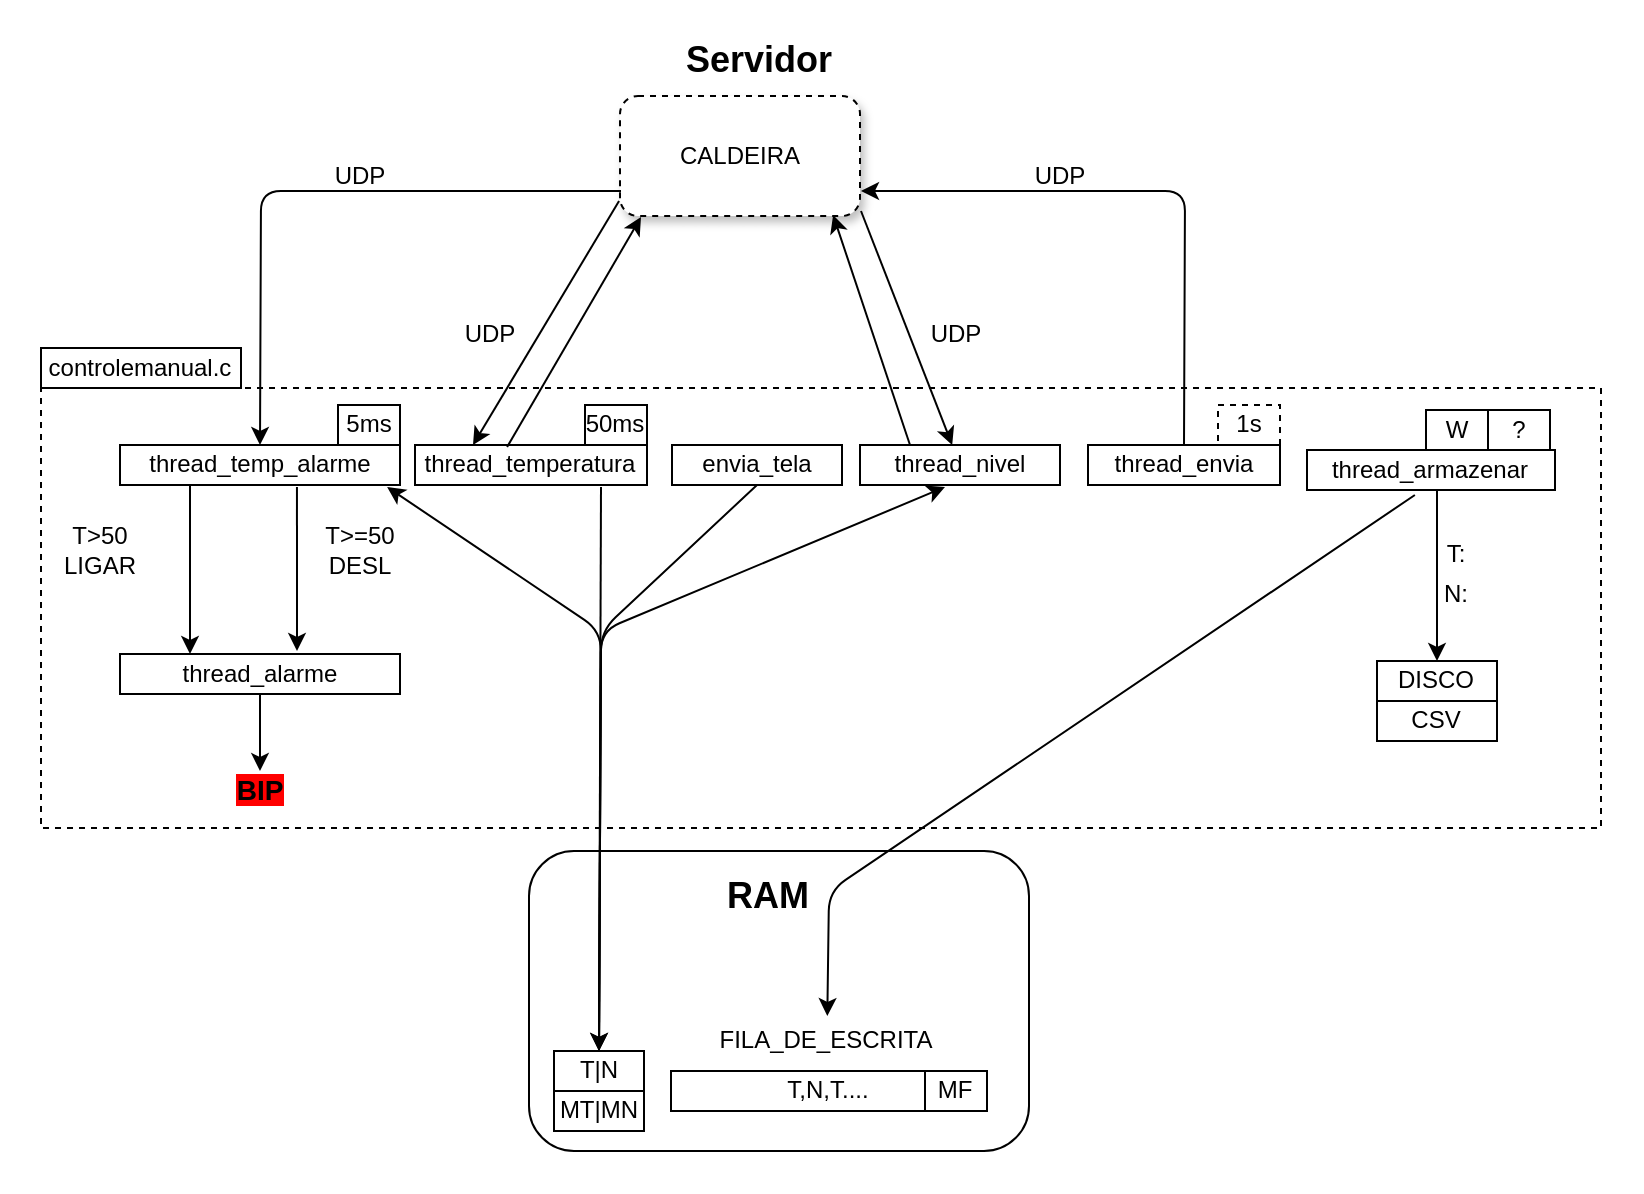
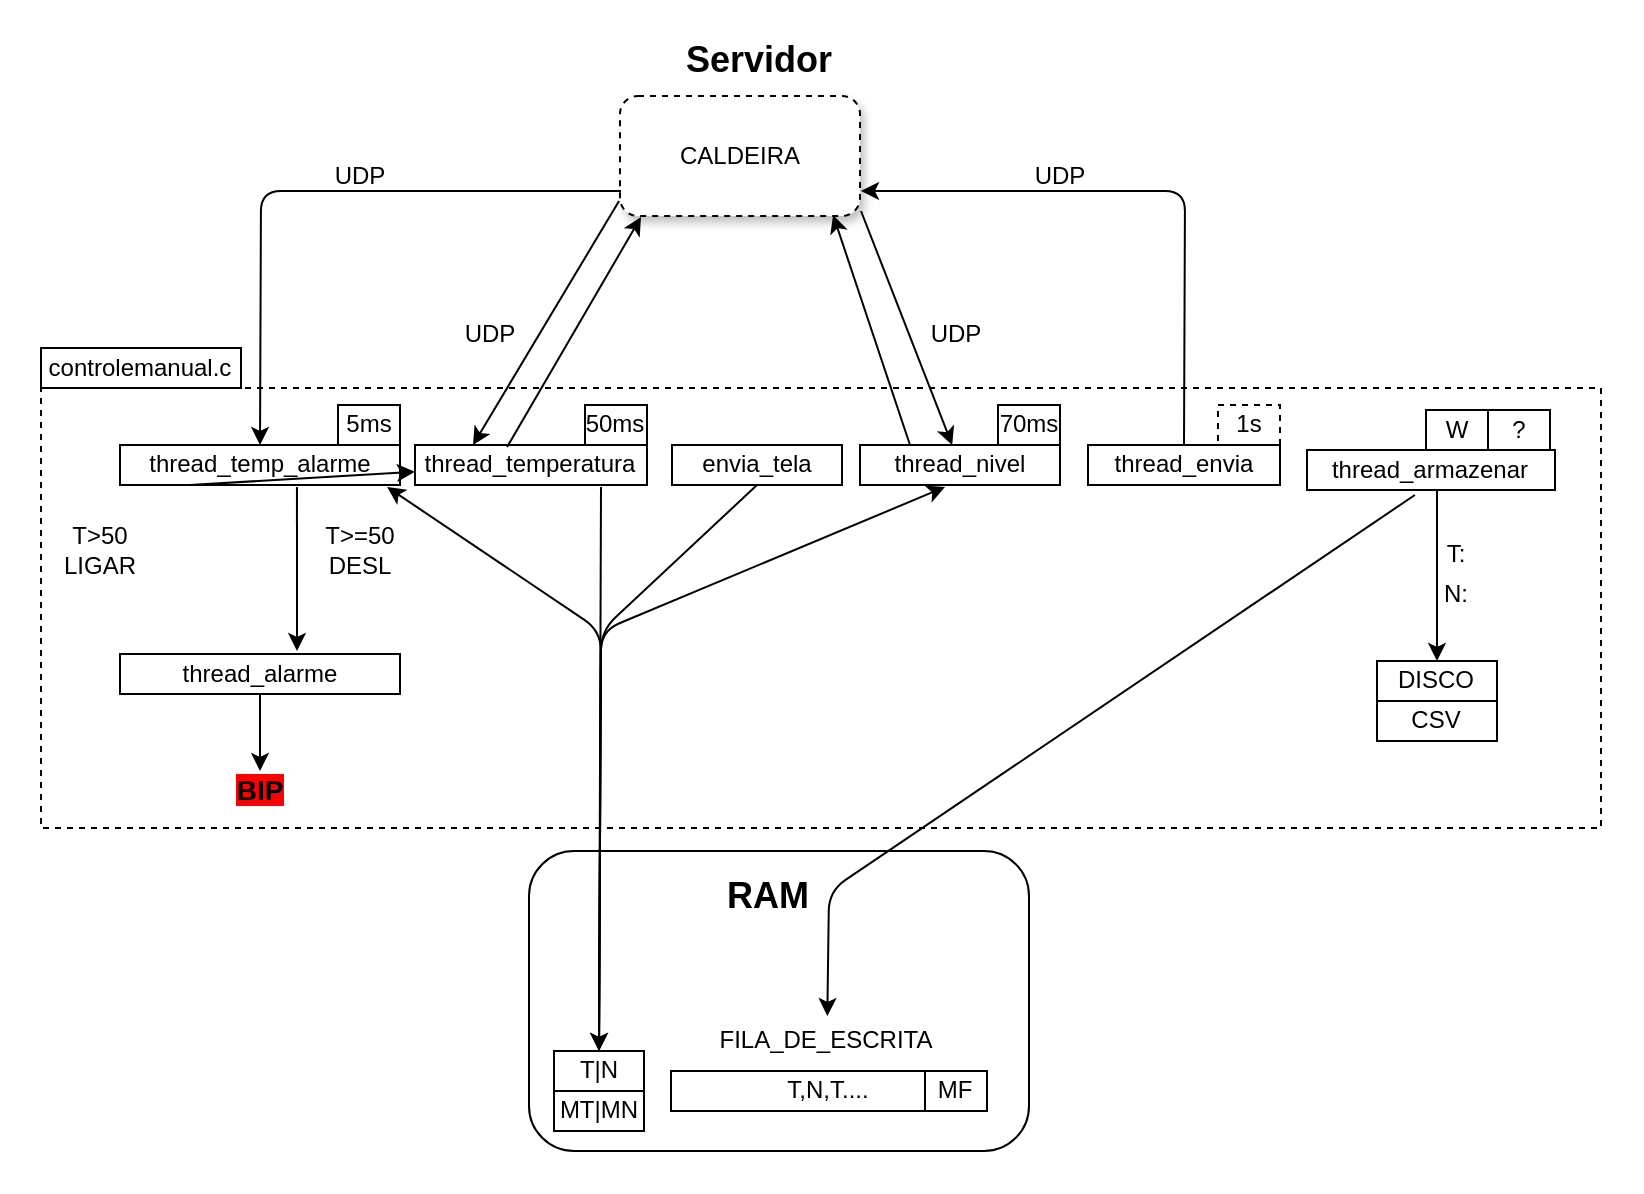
none -> (1029, 425)
(190, 563) -> (296, 479)
